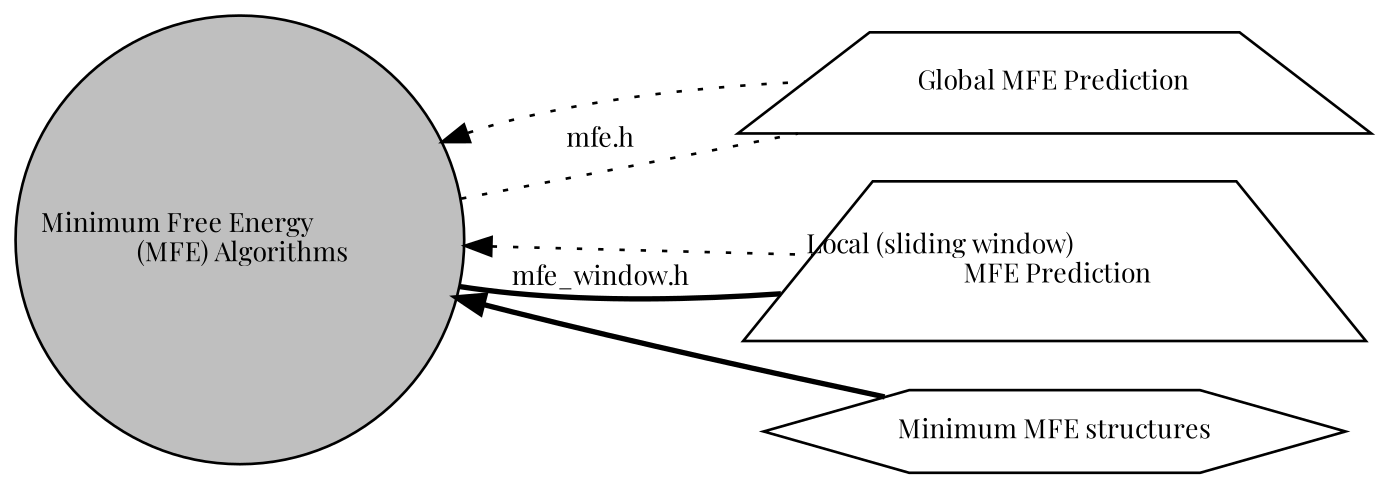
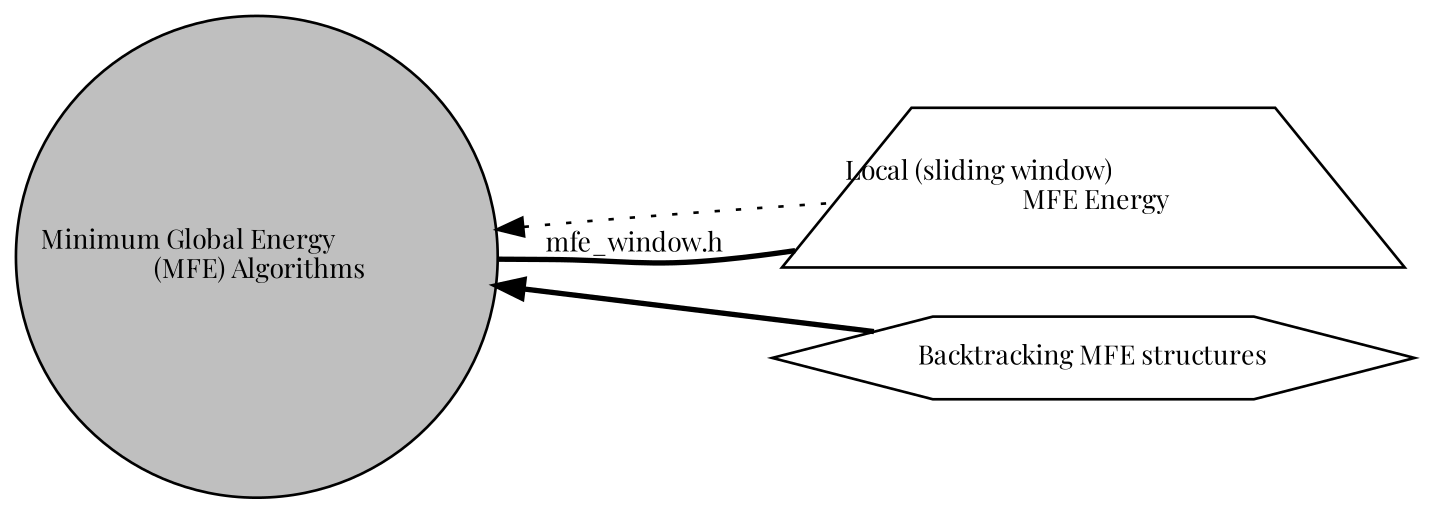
(1055, 83) -> none
(240, 240) -> (257, 257)
(1055, 261) -> (1093, 188)
(1055, 431) -> (1093, 358)
